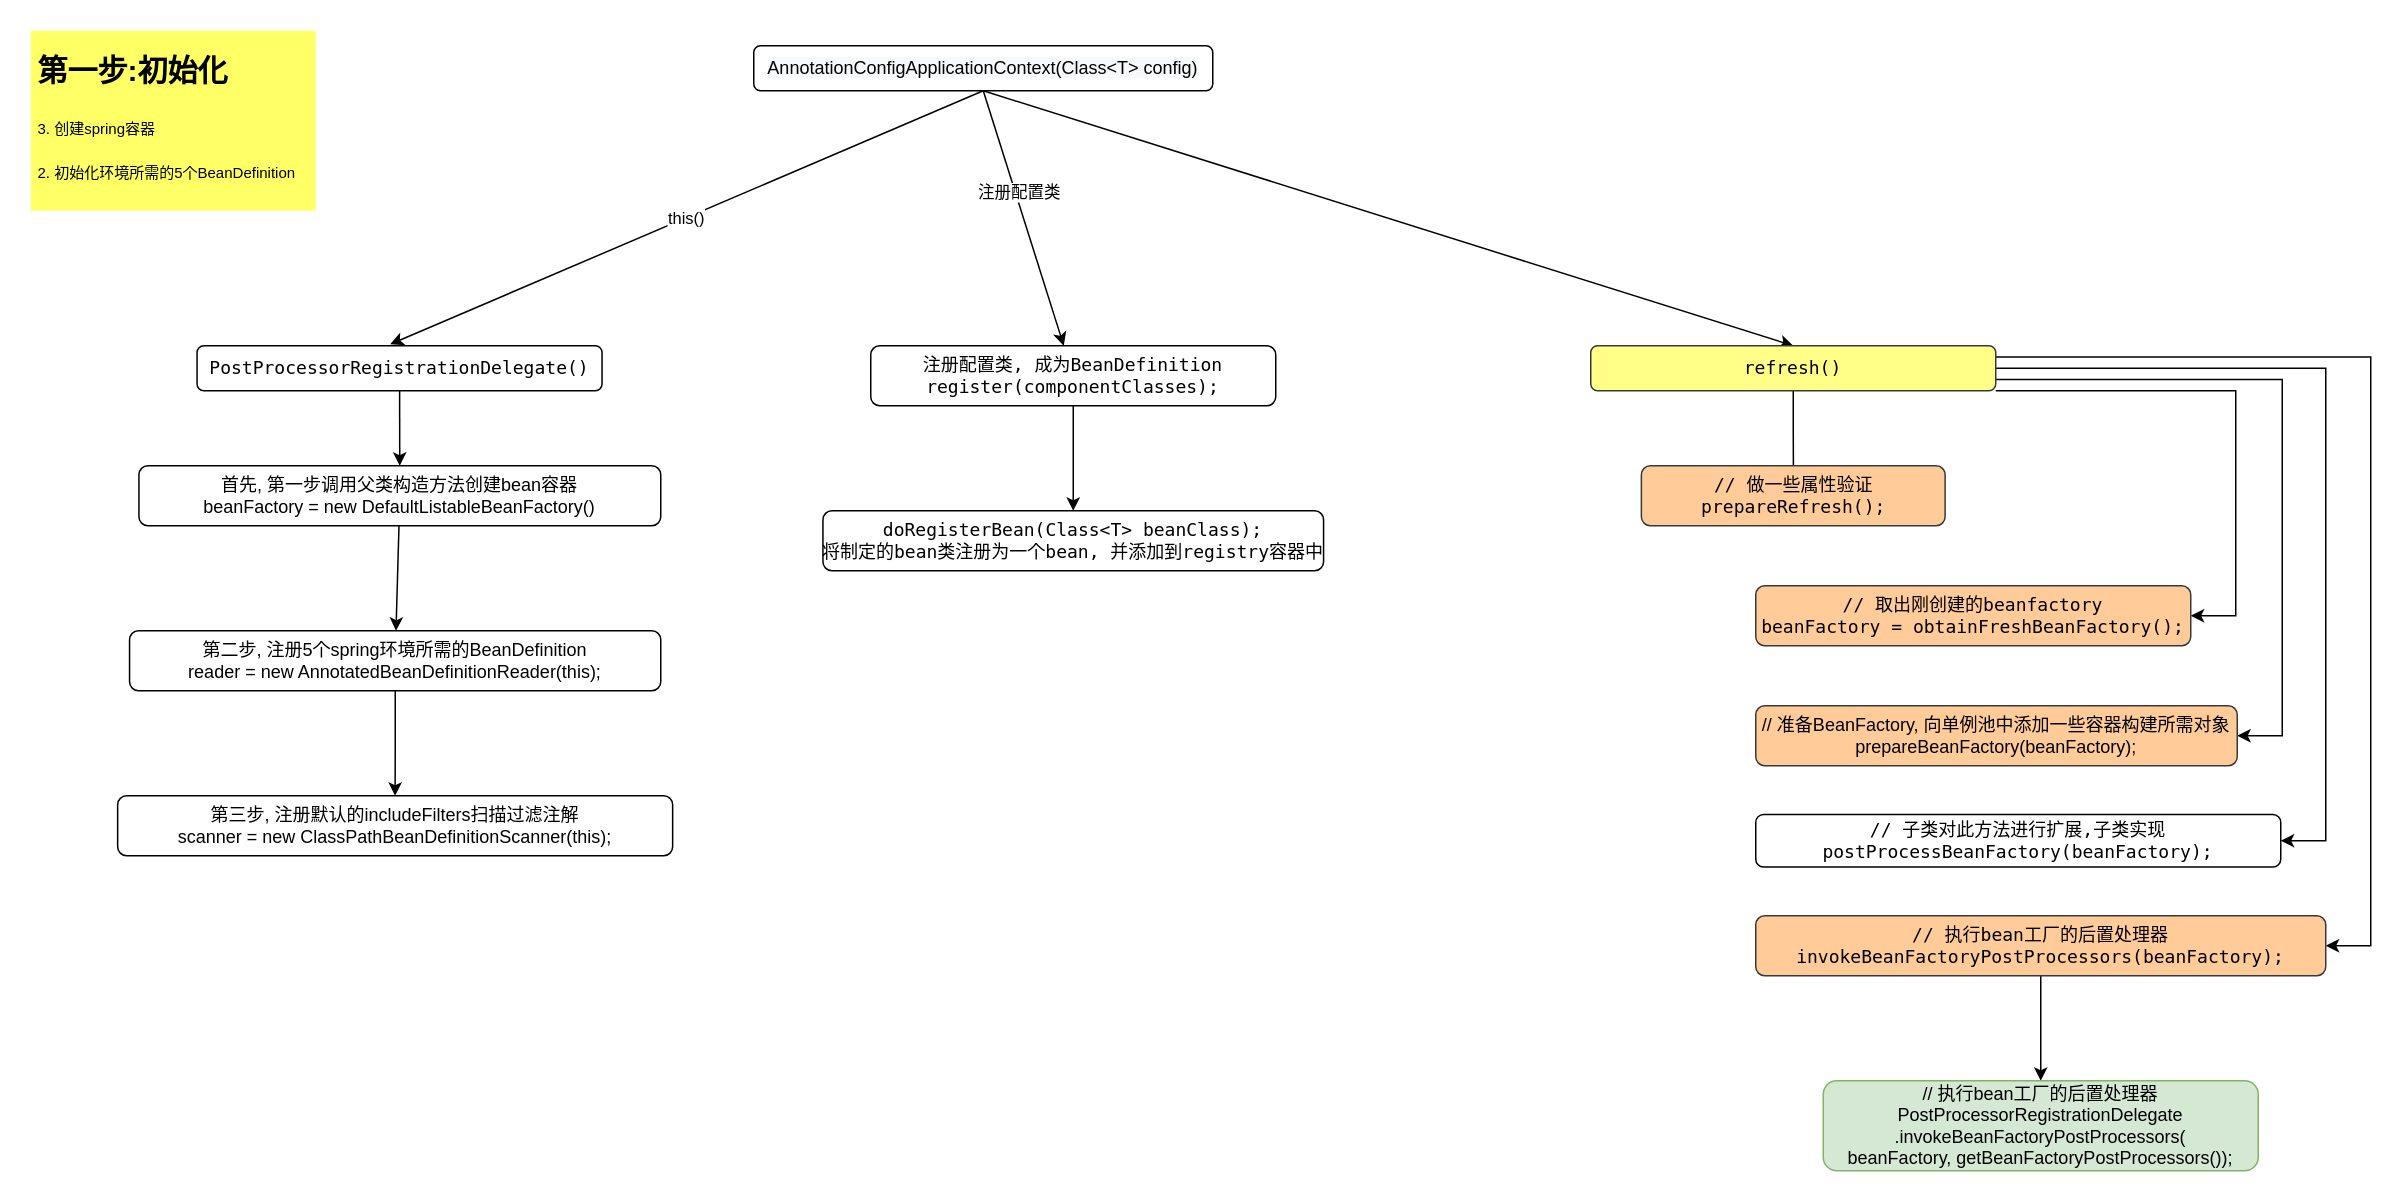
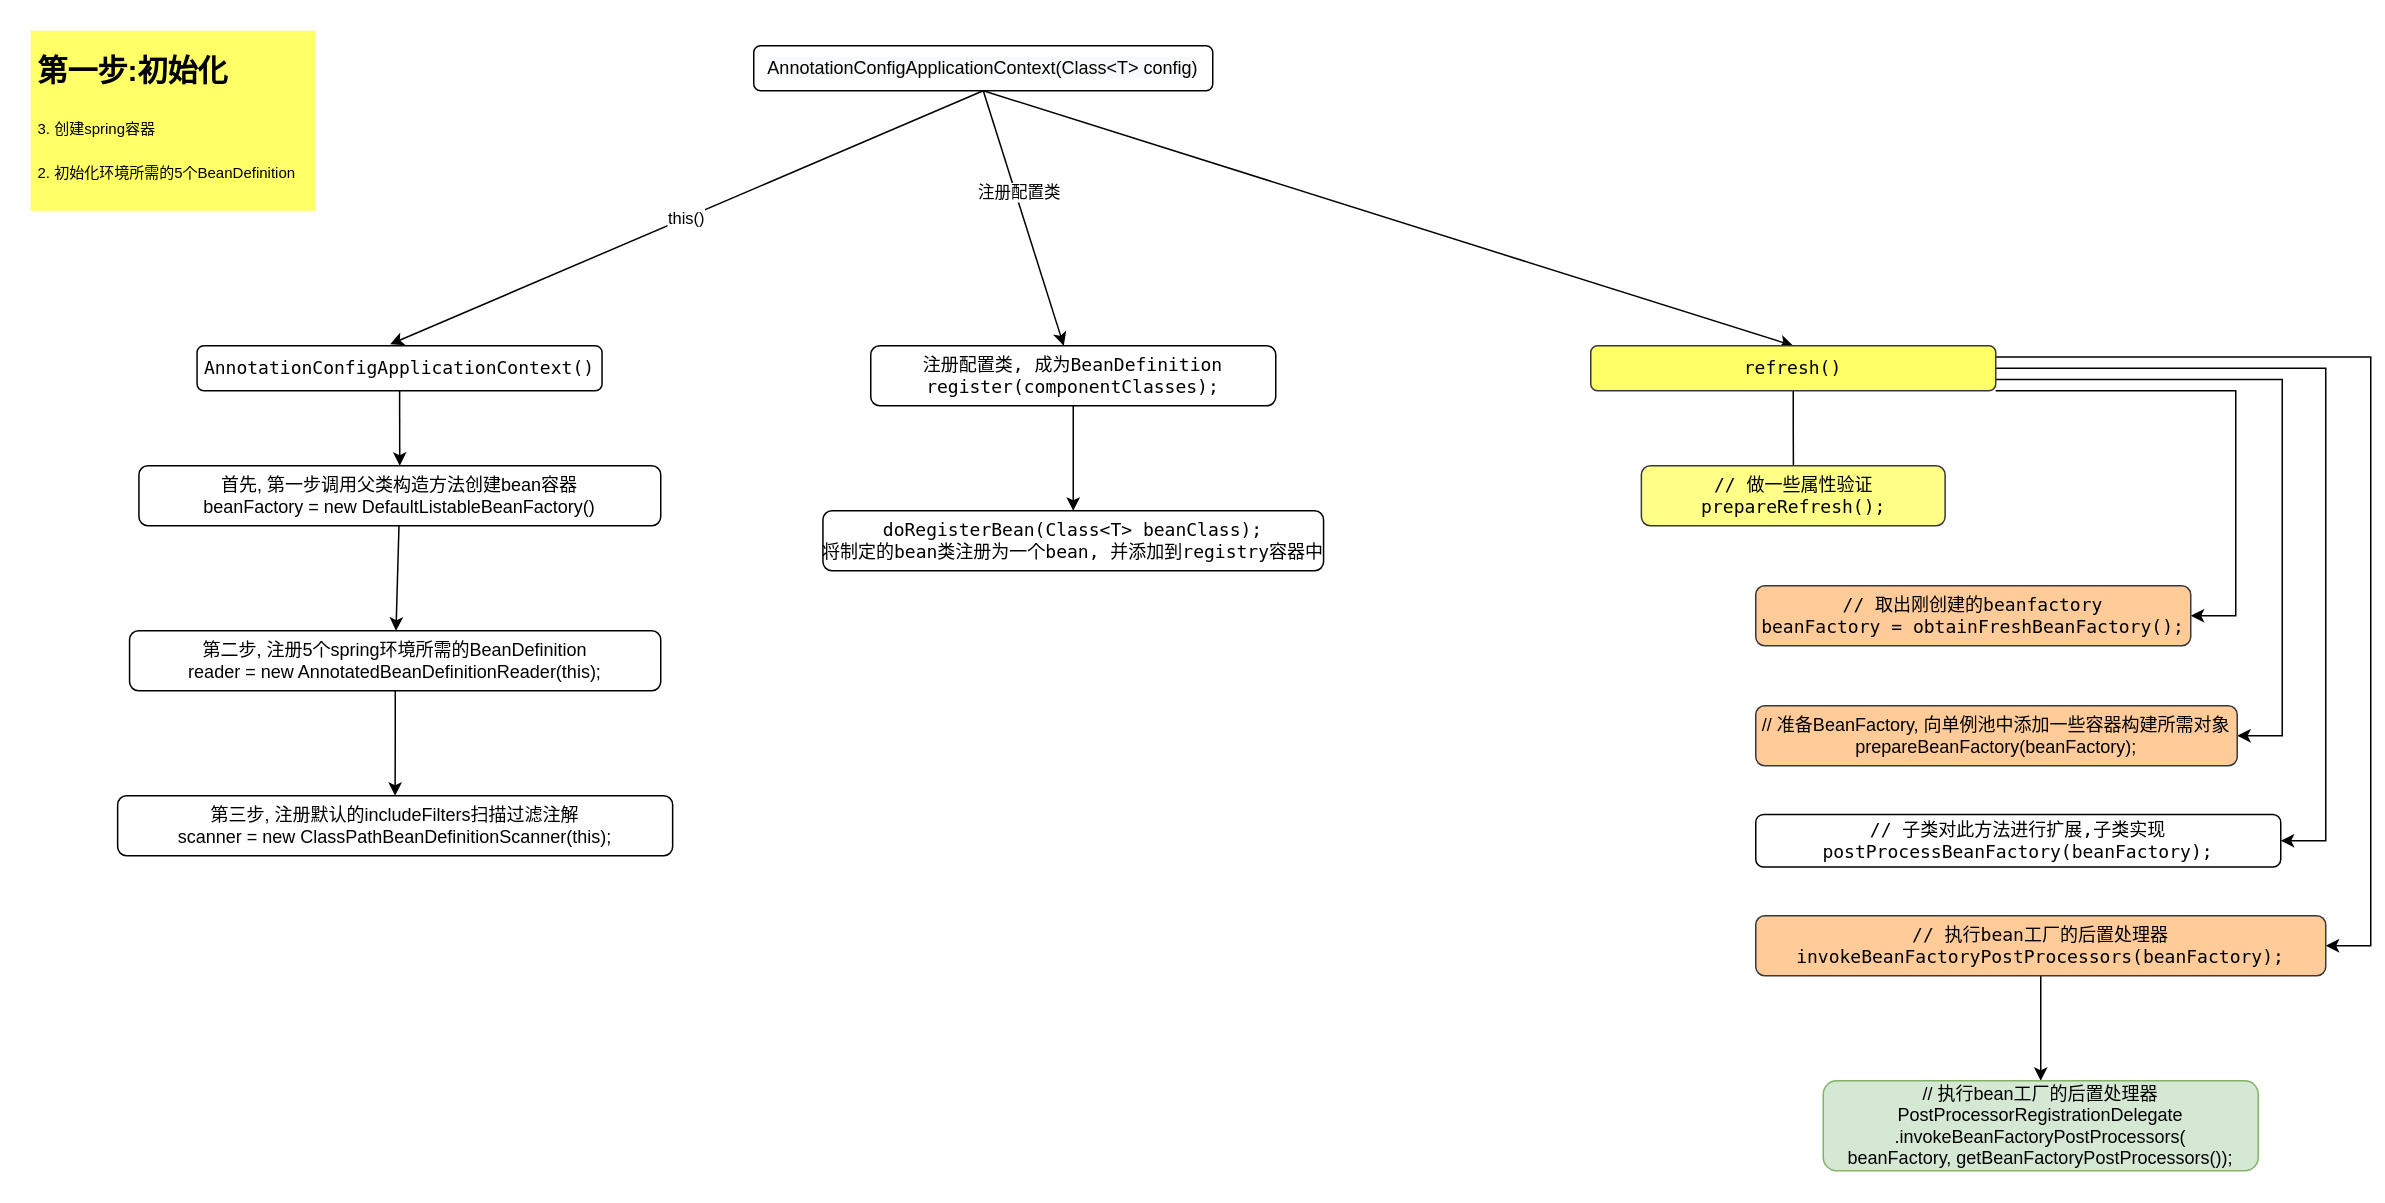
(400, 368) -> (400, 368)
(1793, 368) -> (1793, 368)
(1793, 496) -> (1793, 496)
